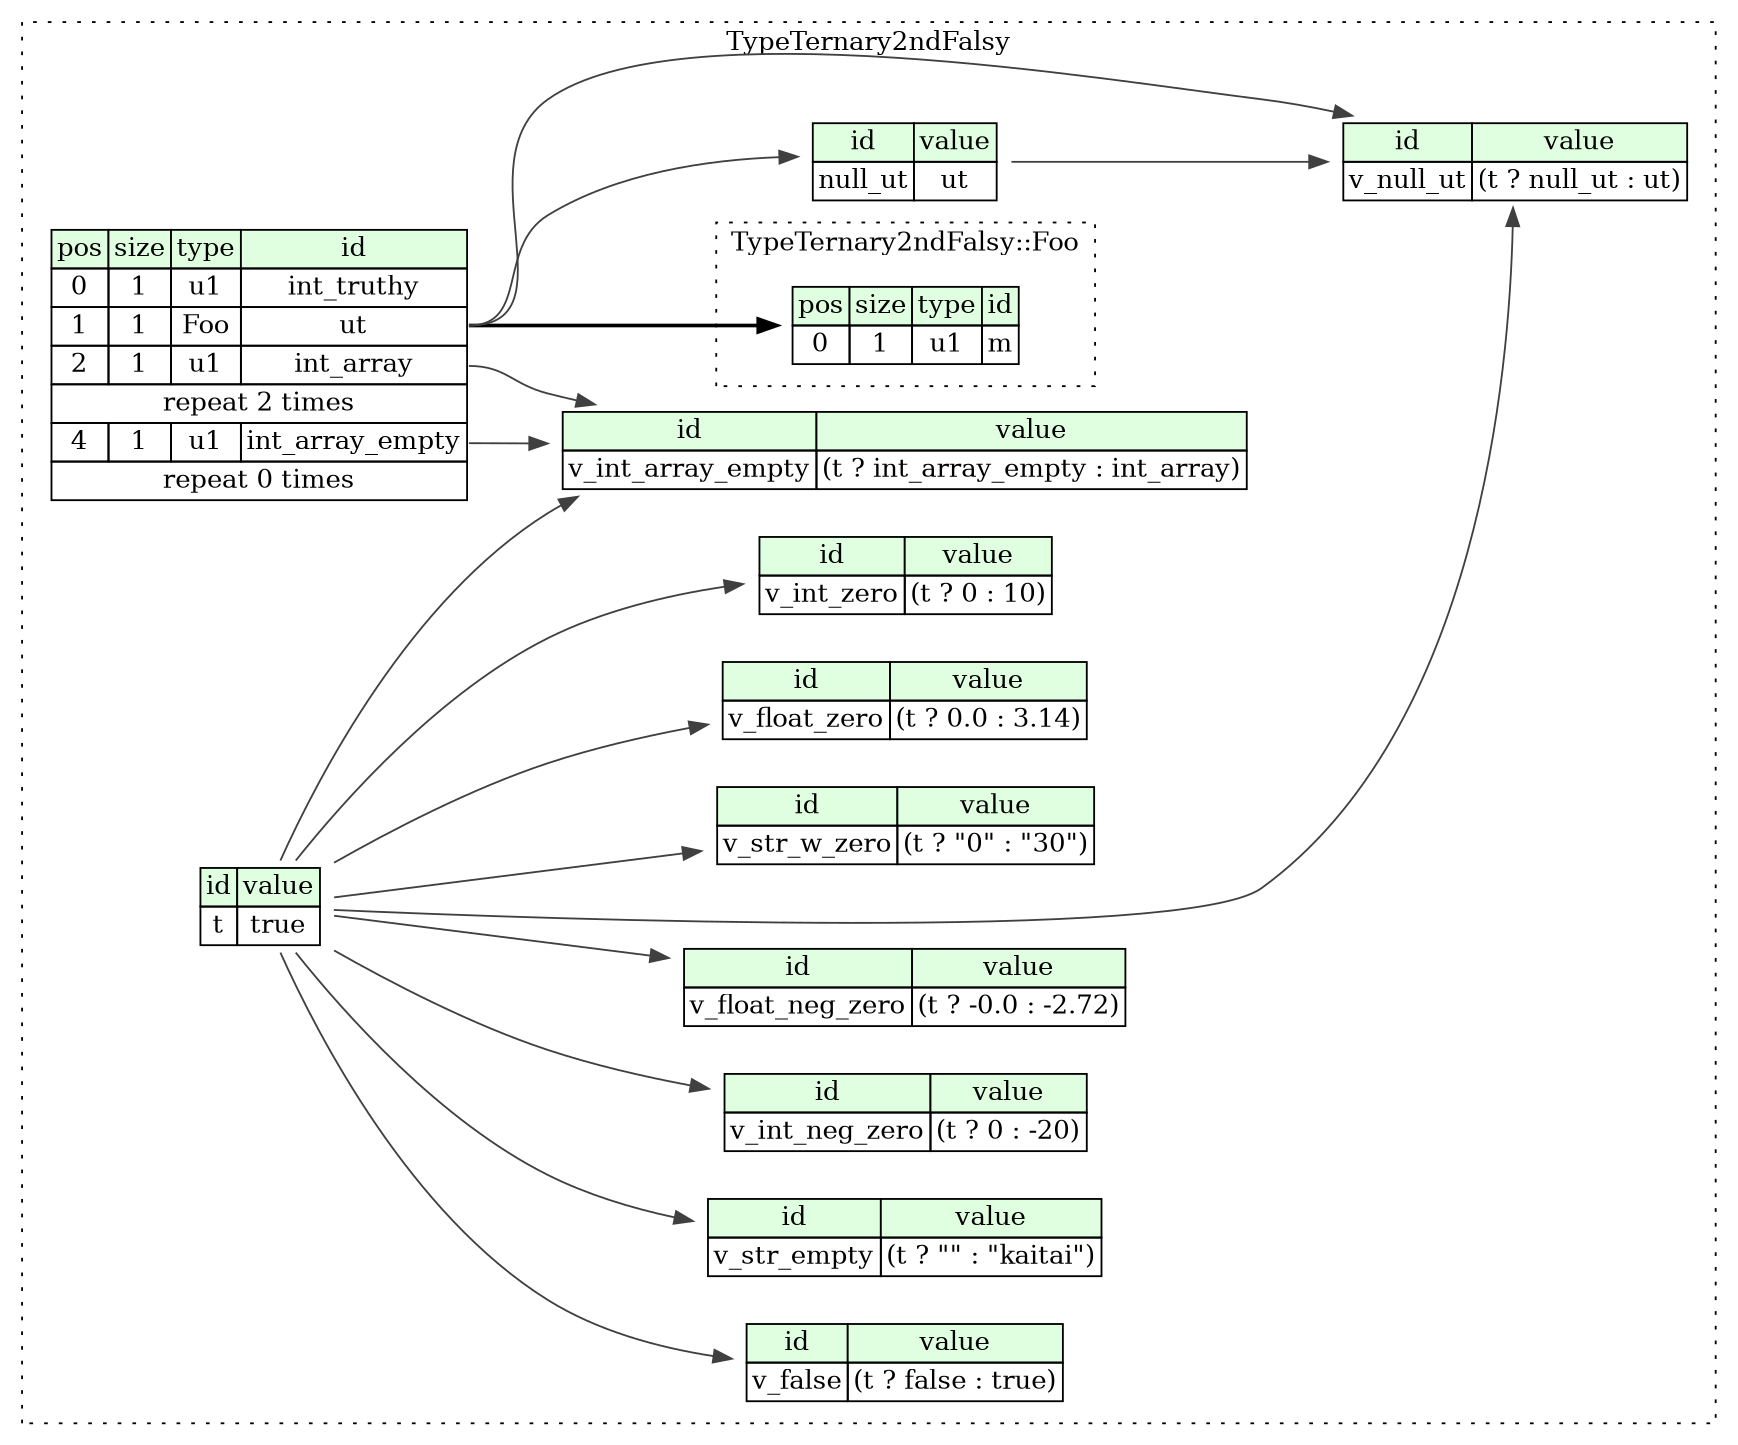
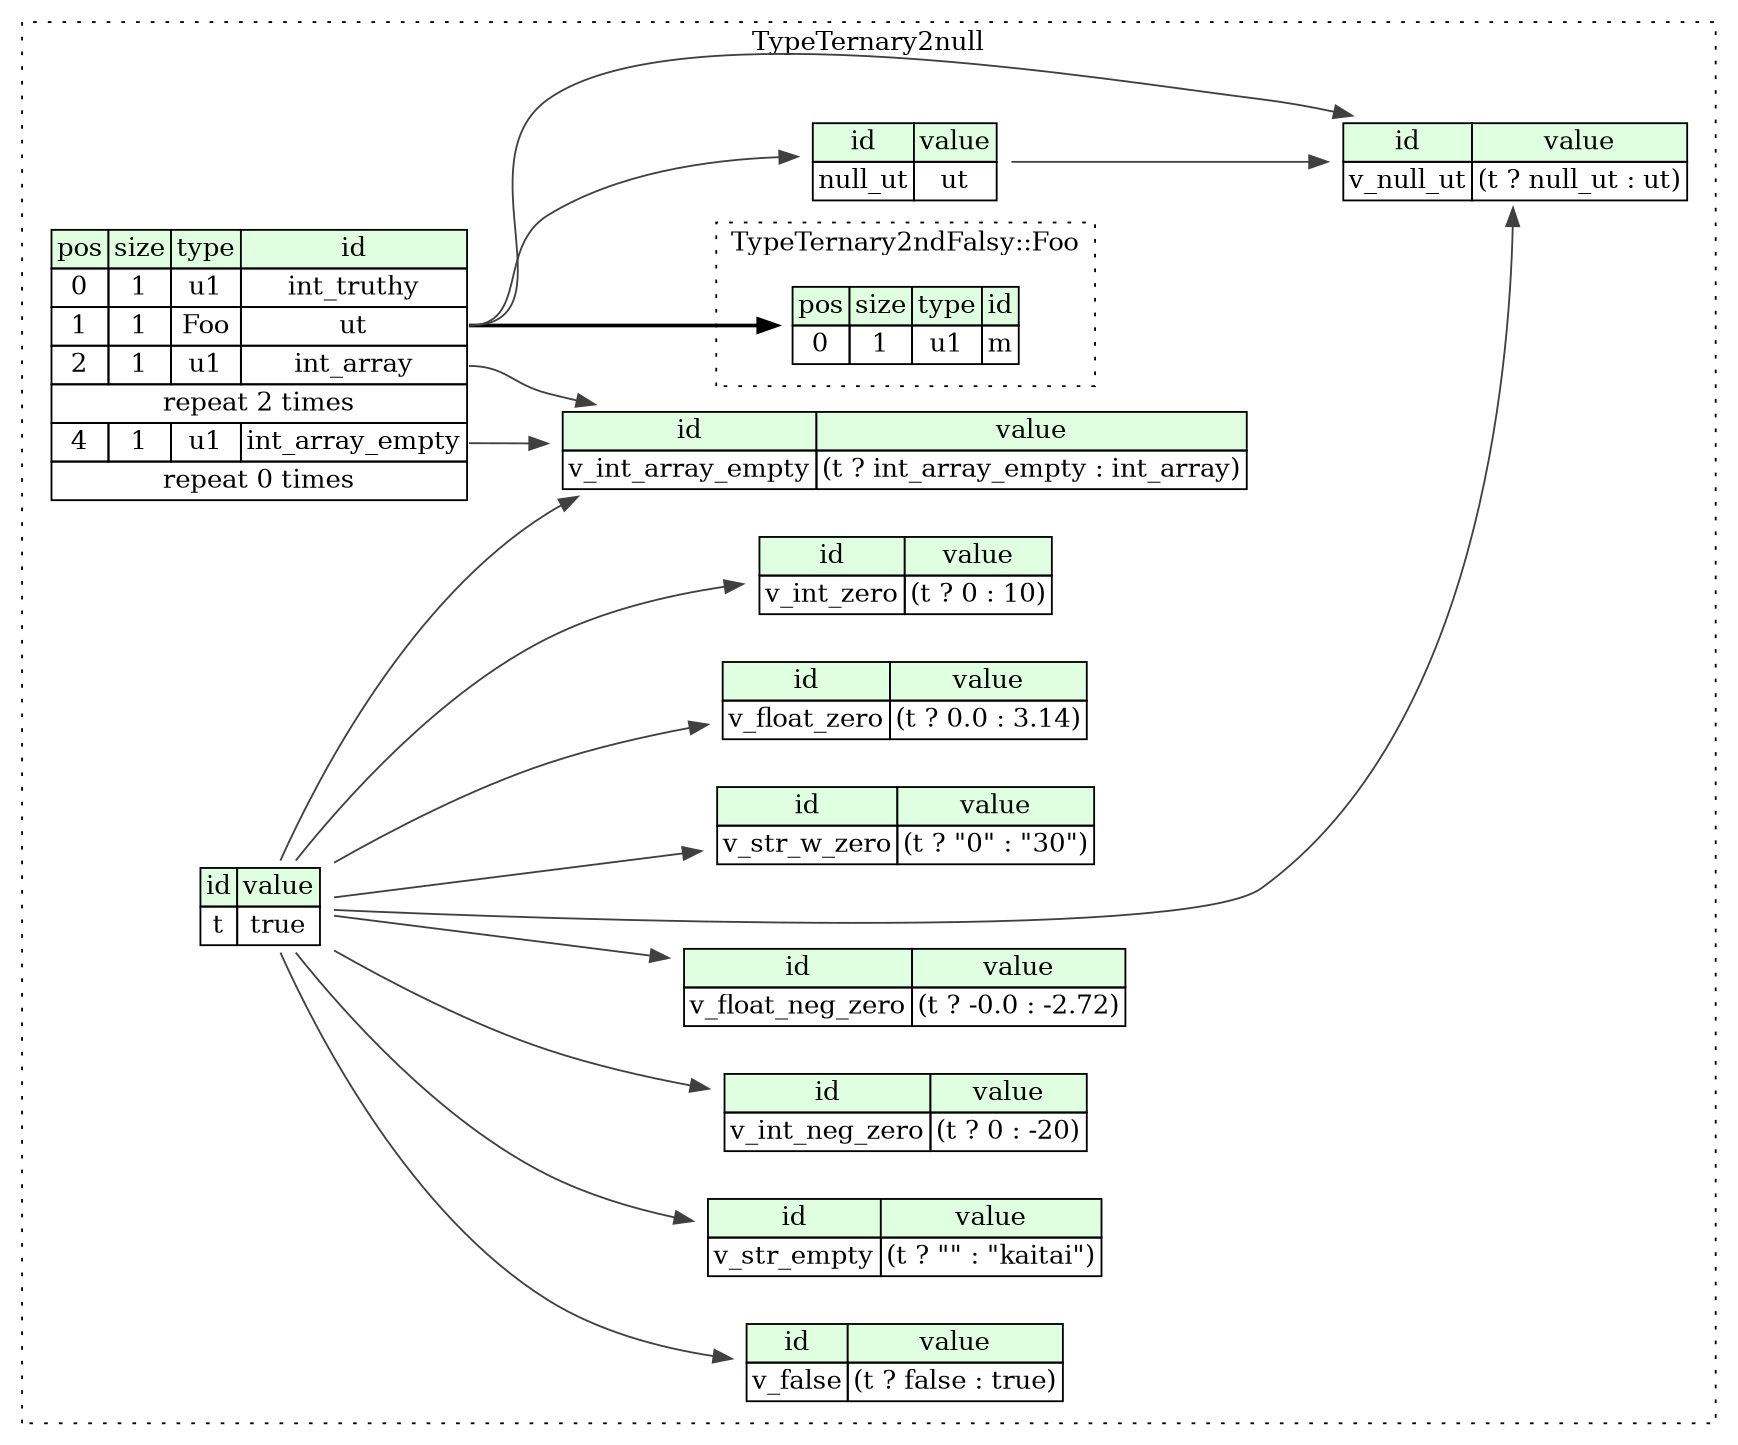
(869, 43) -> (869, 43)
